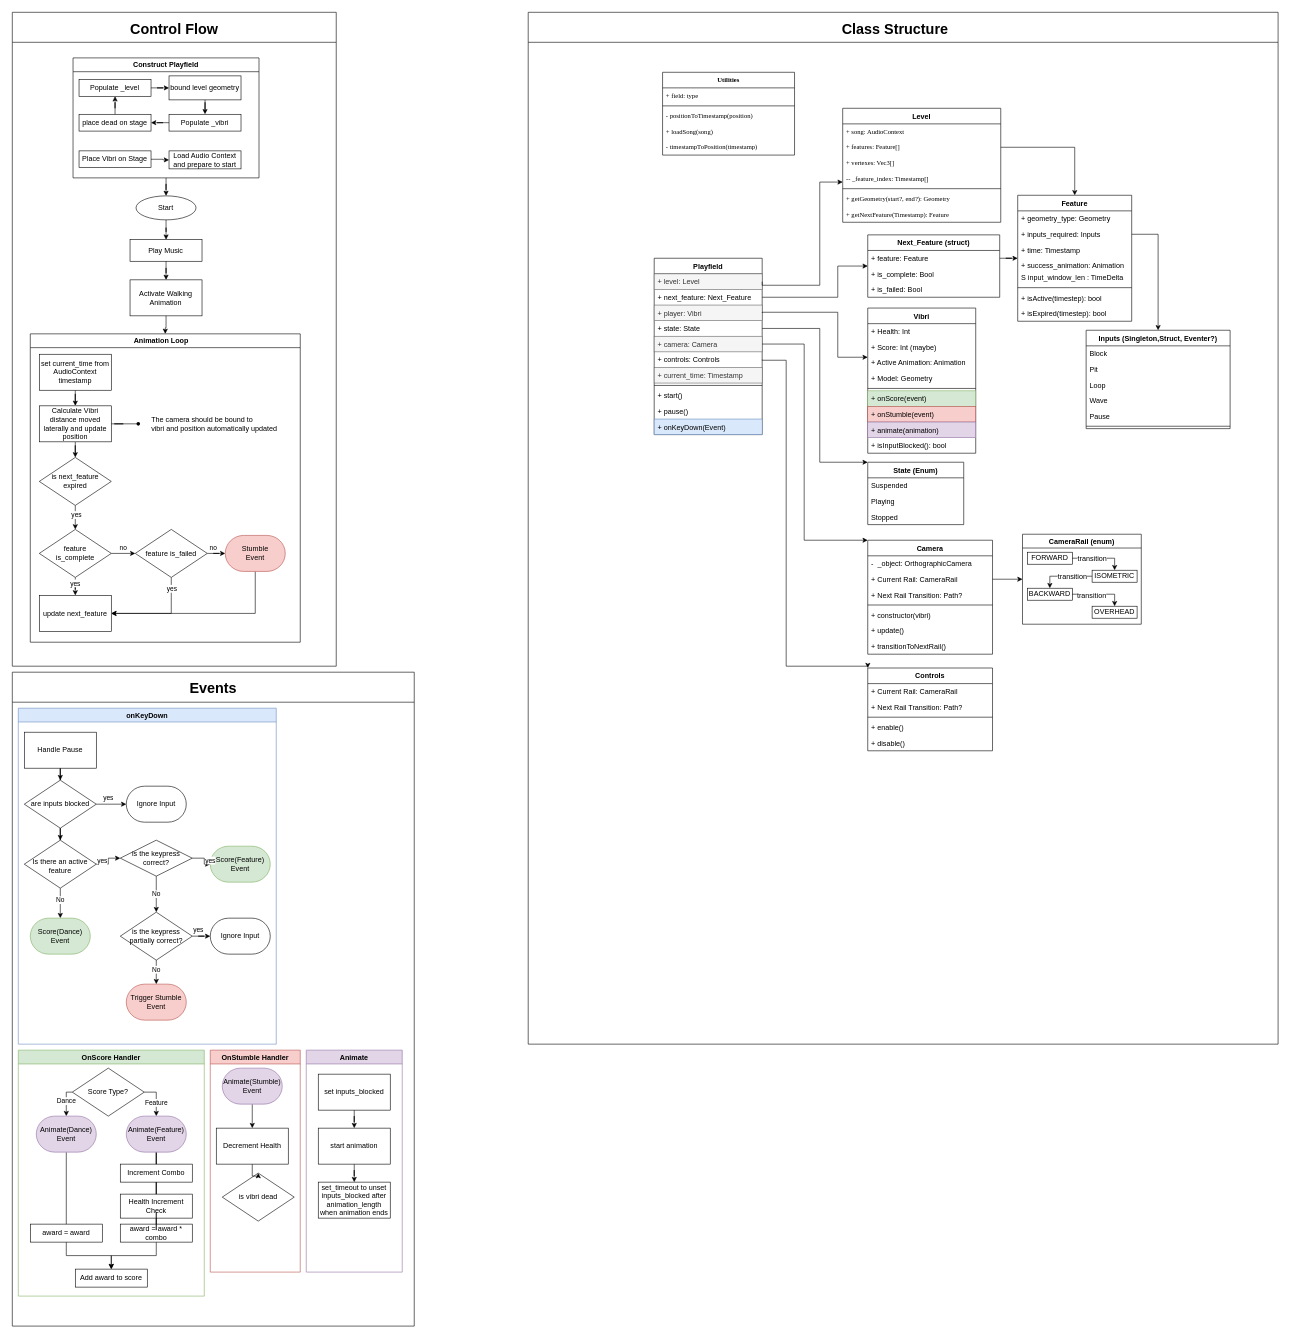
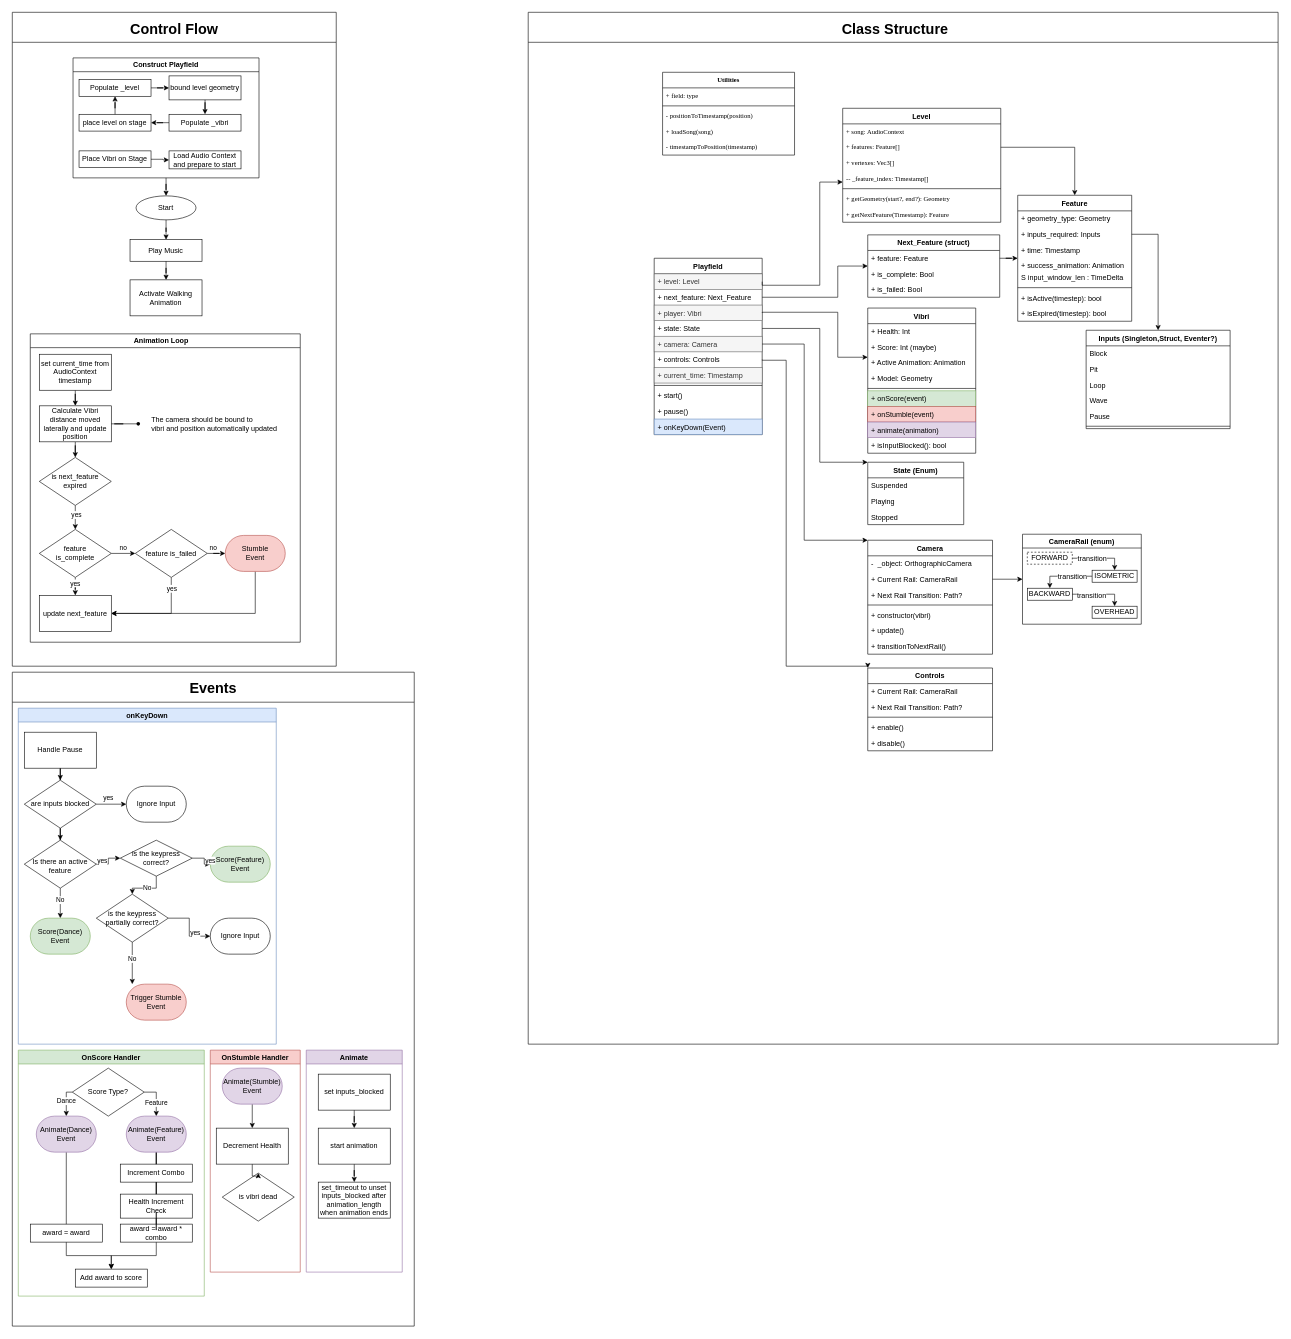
(115, 123) -> (115, 123)
(166, 328) -> none
(1050, 558) -> (1050, 558)
(156, 936) -> (132, 918)
